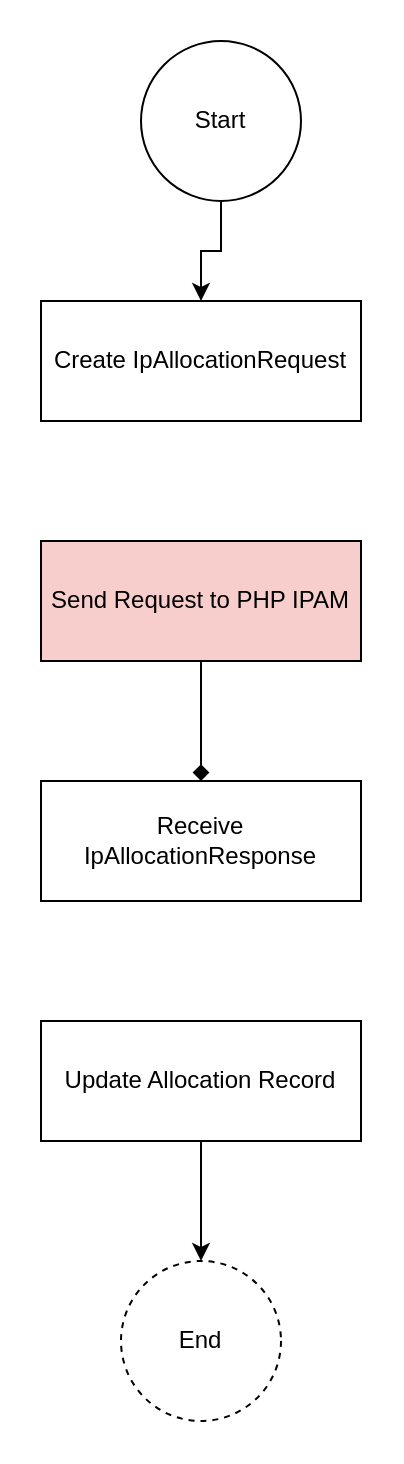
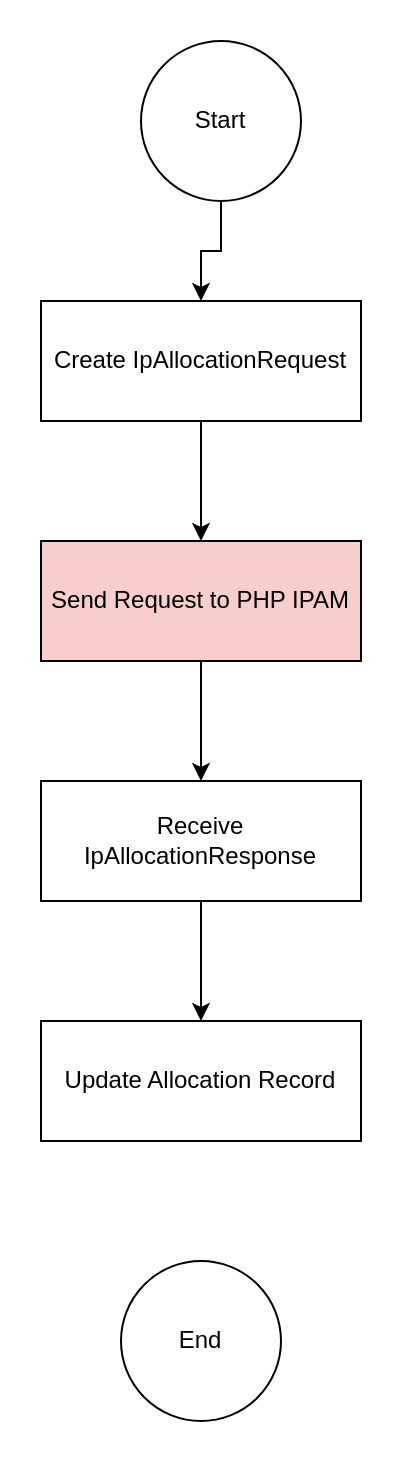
none -> (201, 474)
(201, 765) -> (201, 766)
none -> (201, 954)
(201, 1194) -> none
(201, 1341) -> (201, 1341)
